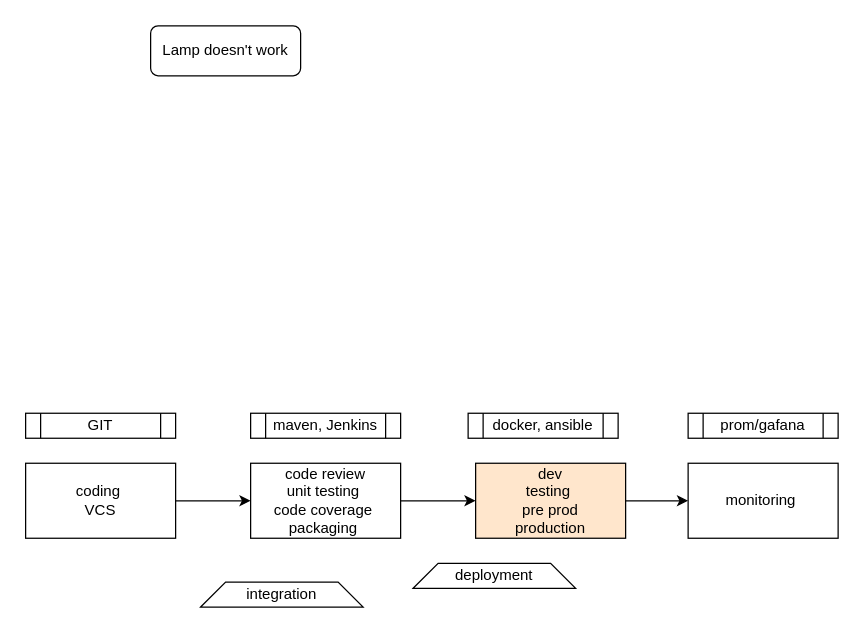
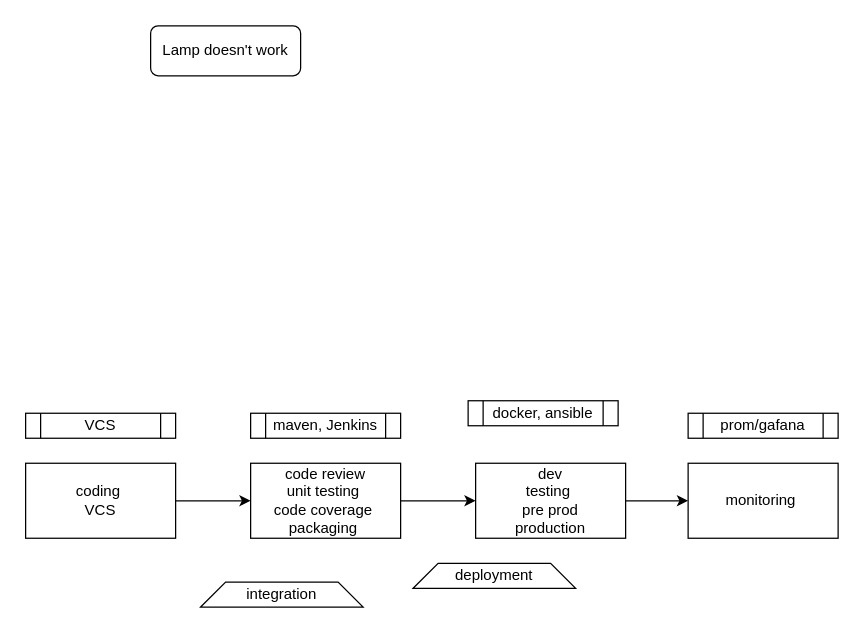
(101, 426) -> (101, 426)
(543, 426) -> (543, 413)
(551, 501) -> (551, 501)
